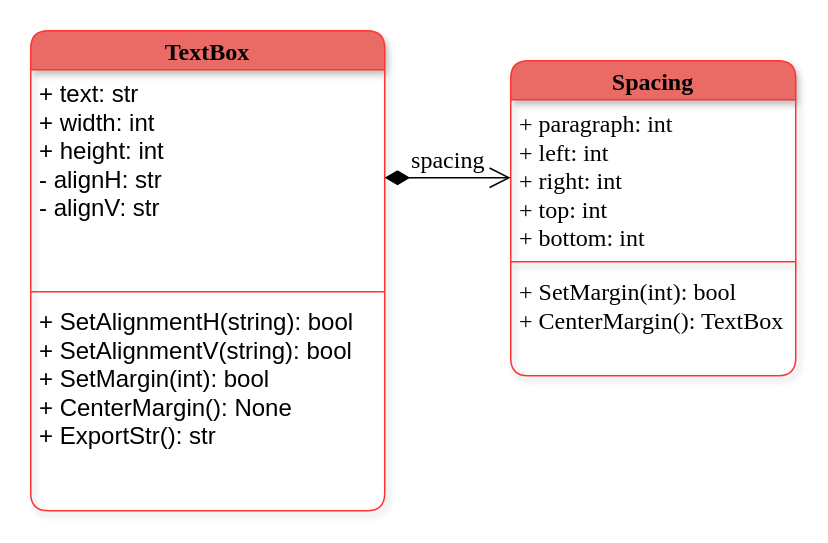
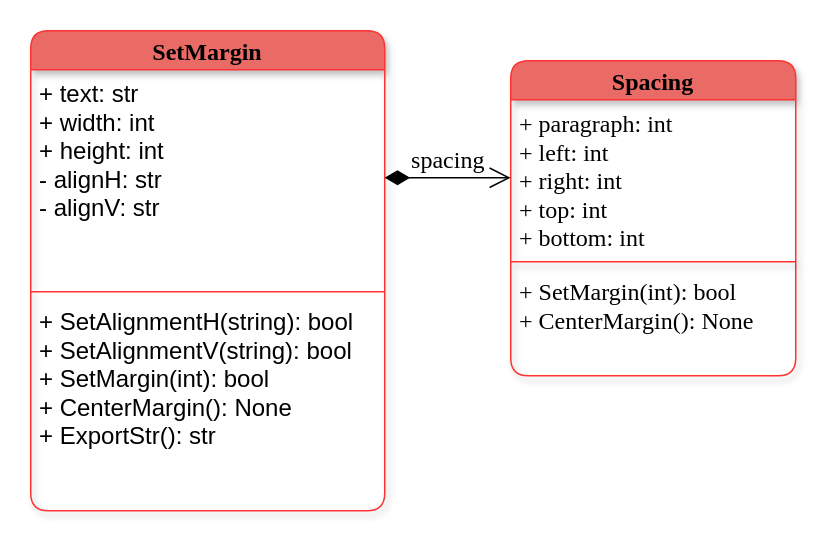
(207, 52) -> (207, 52)
(648, 292) -> (648, 292)
